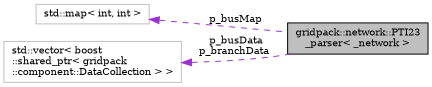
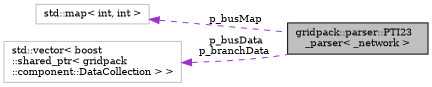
(358, 39) -> (358, 39)
